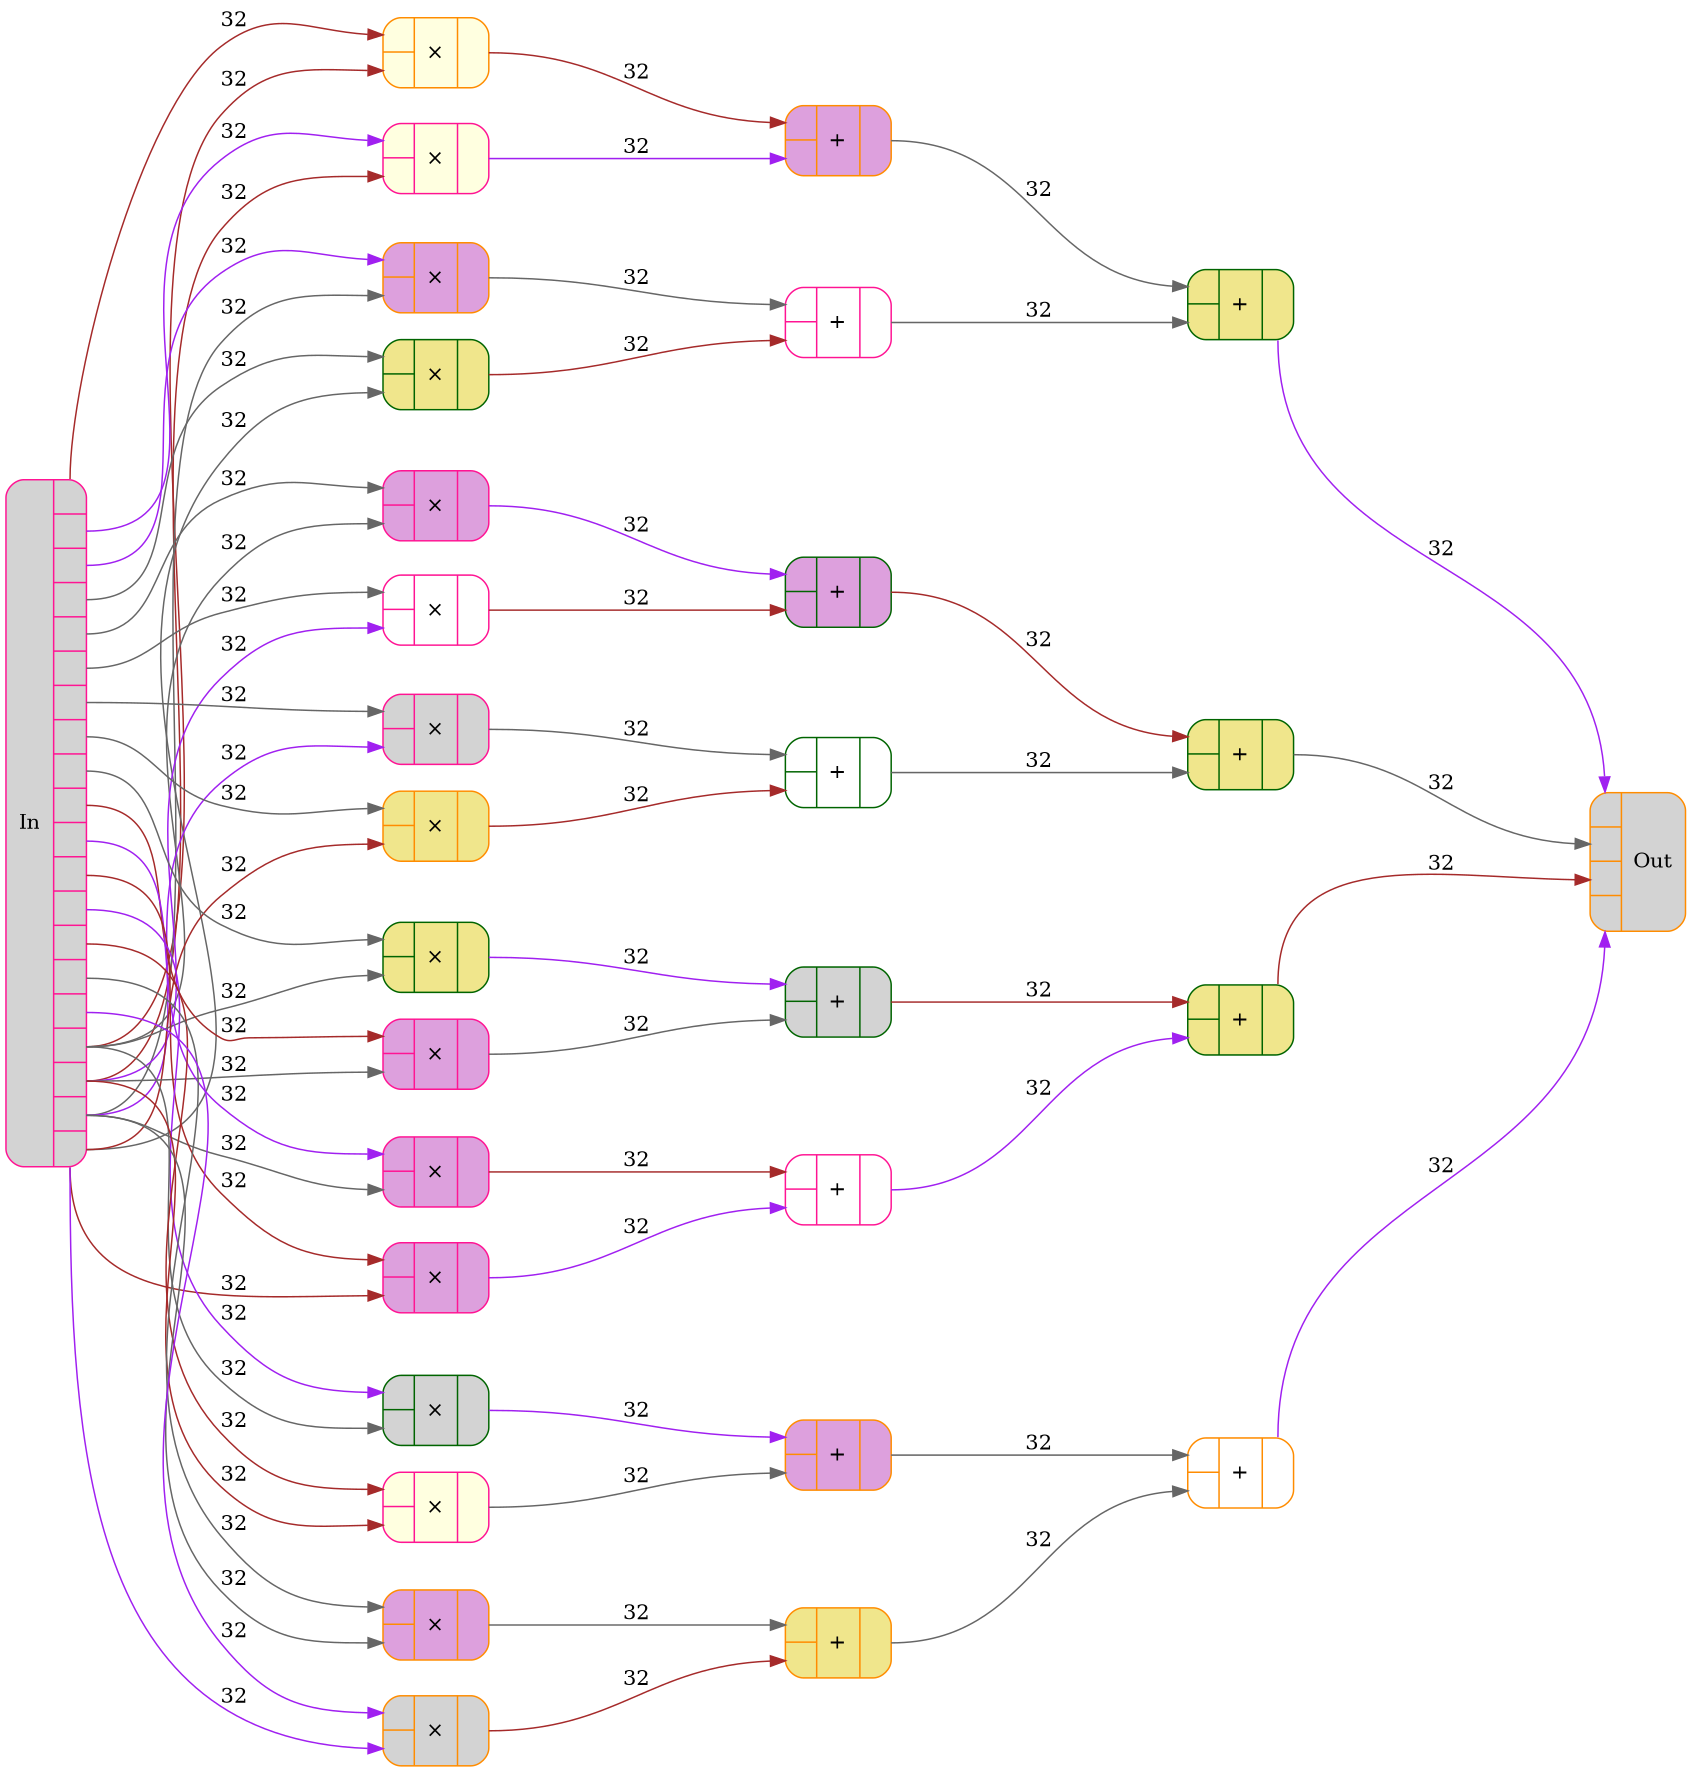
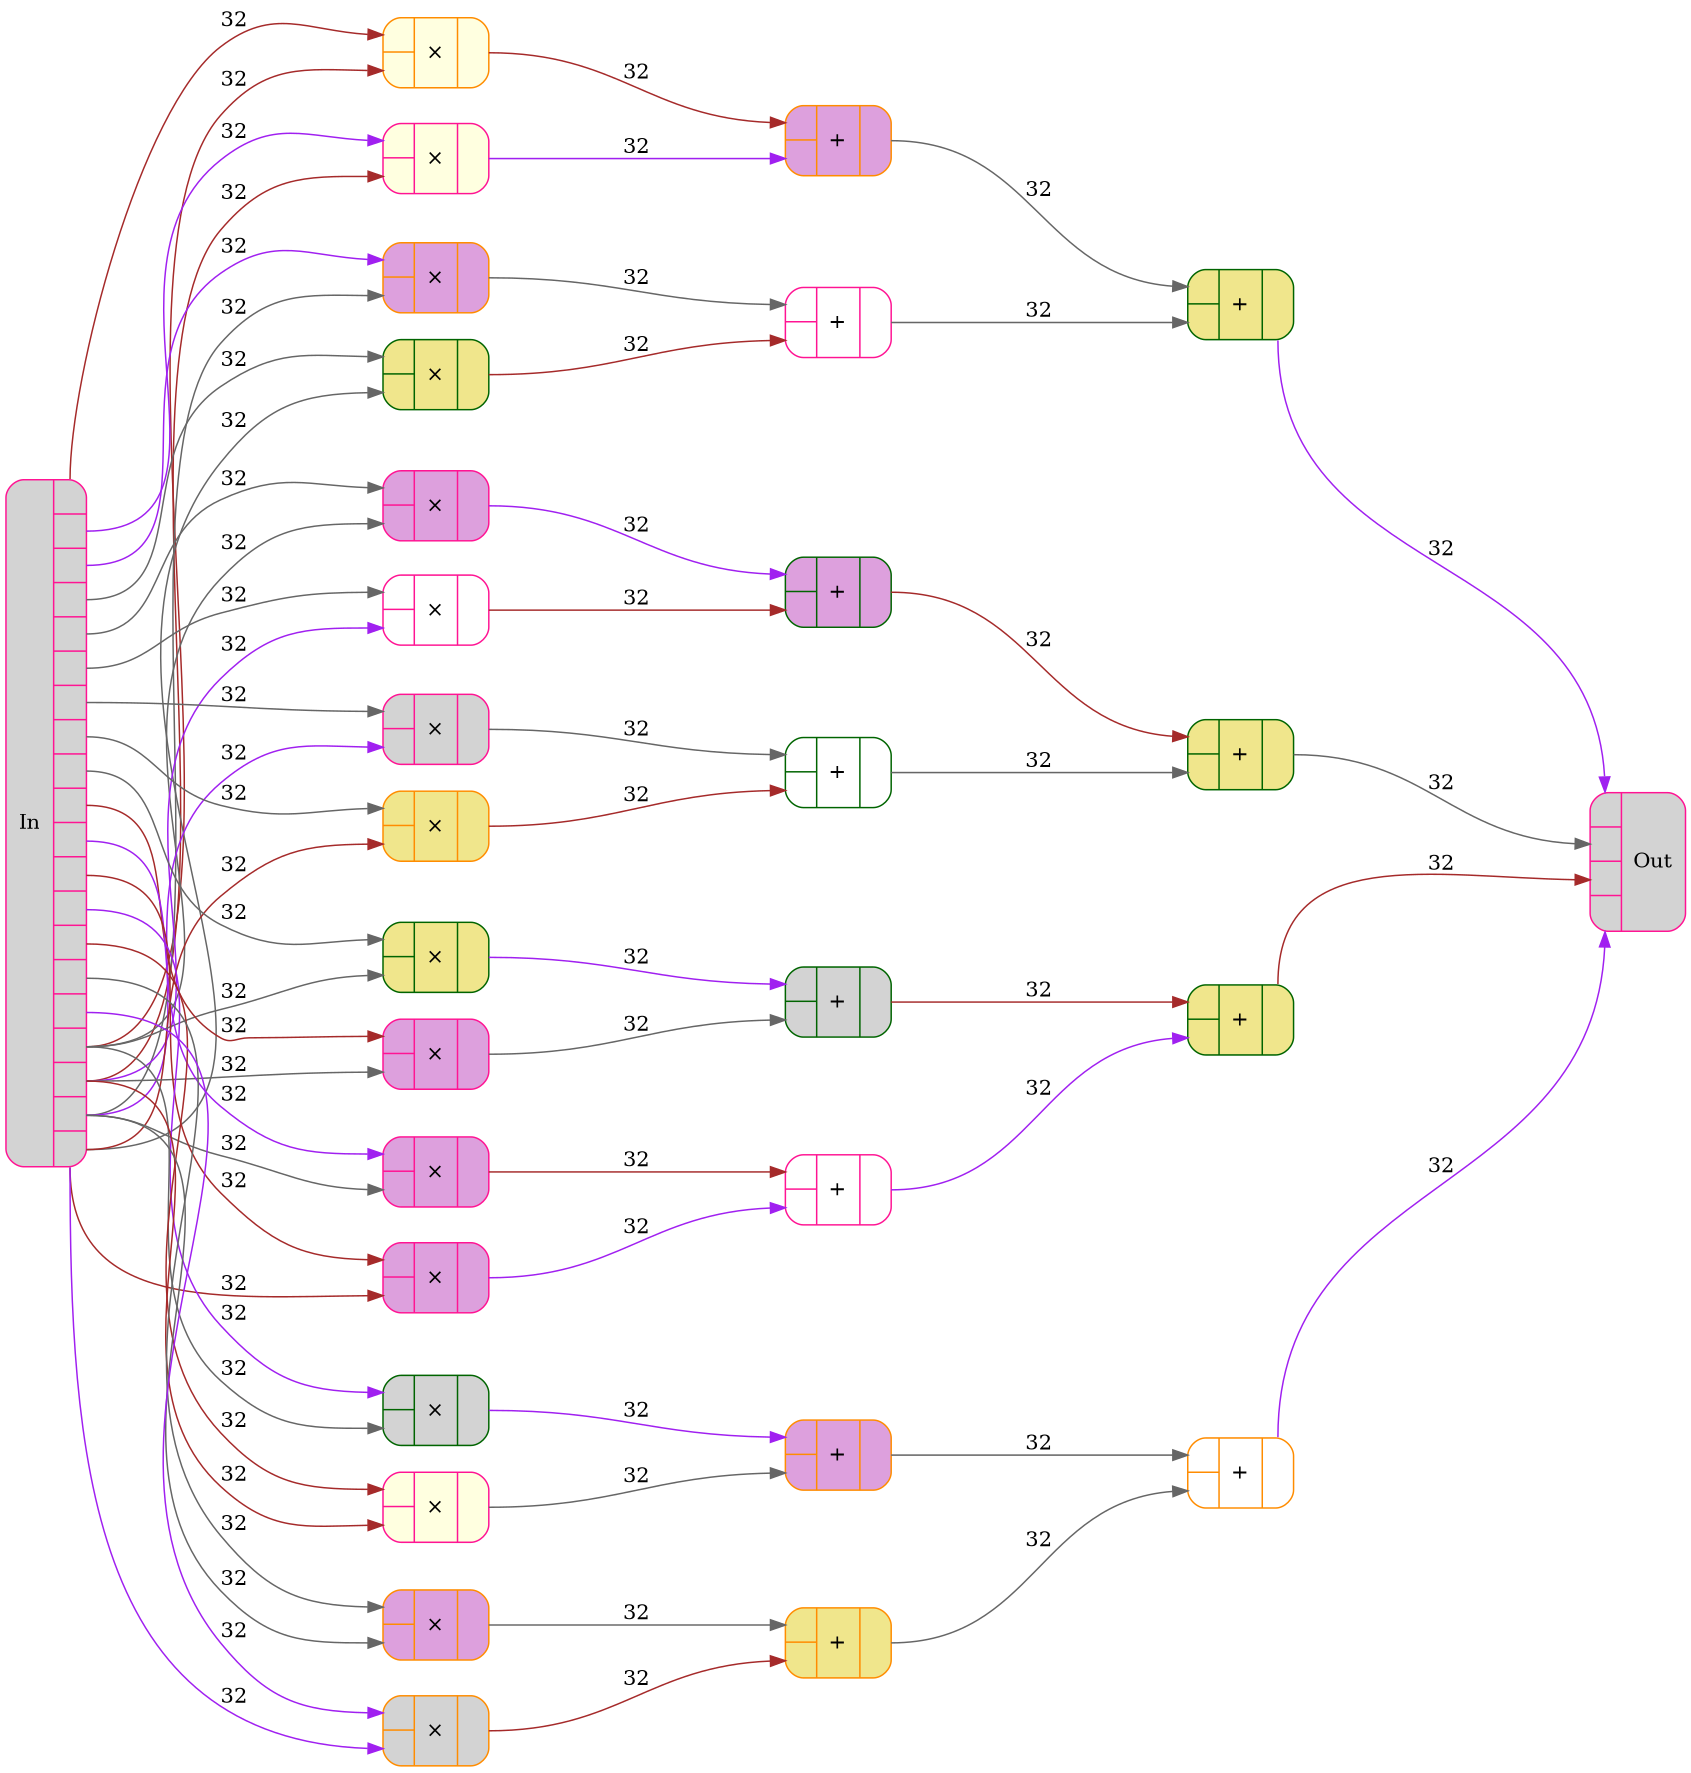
(1638, 862) -> (1638, 862)
